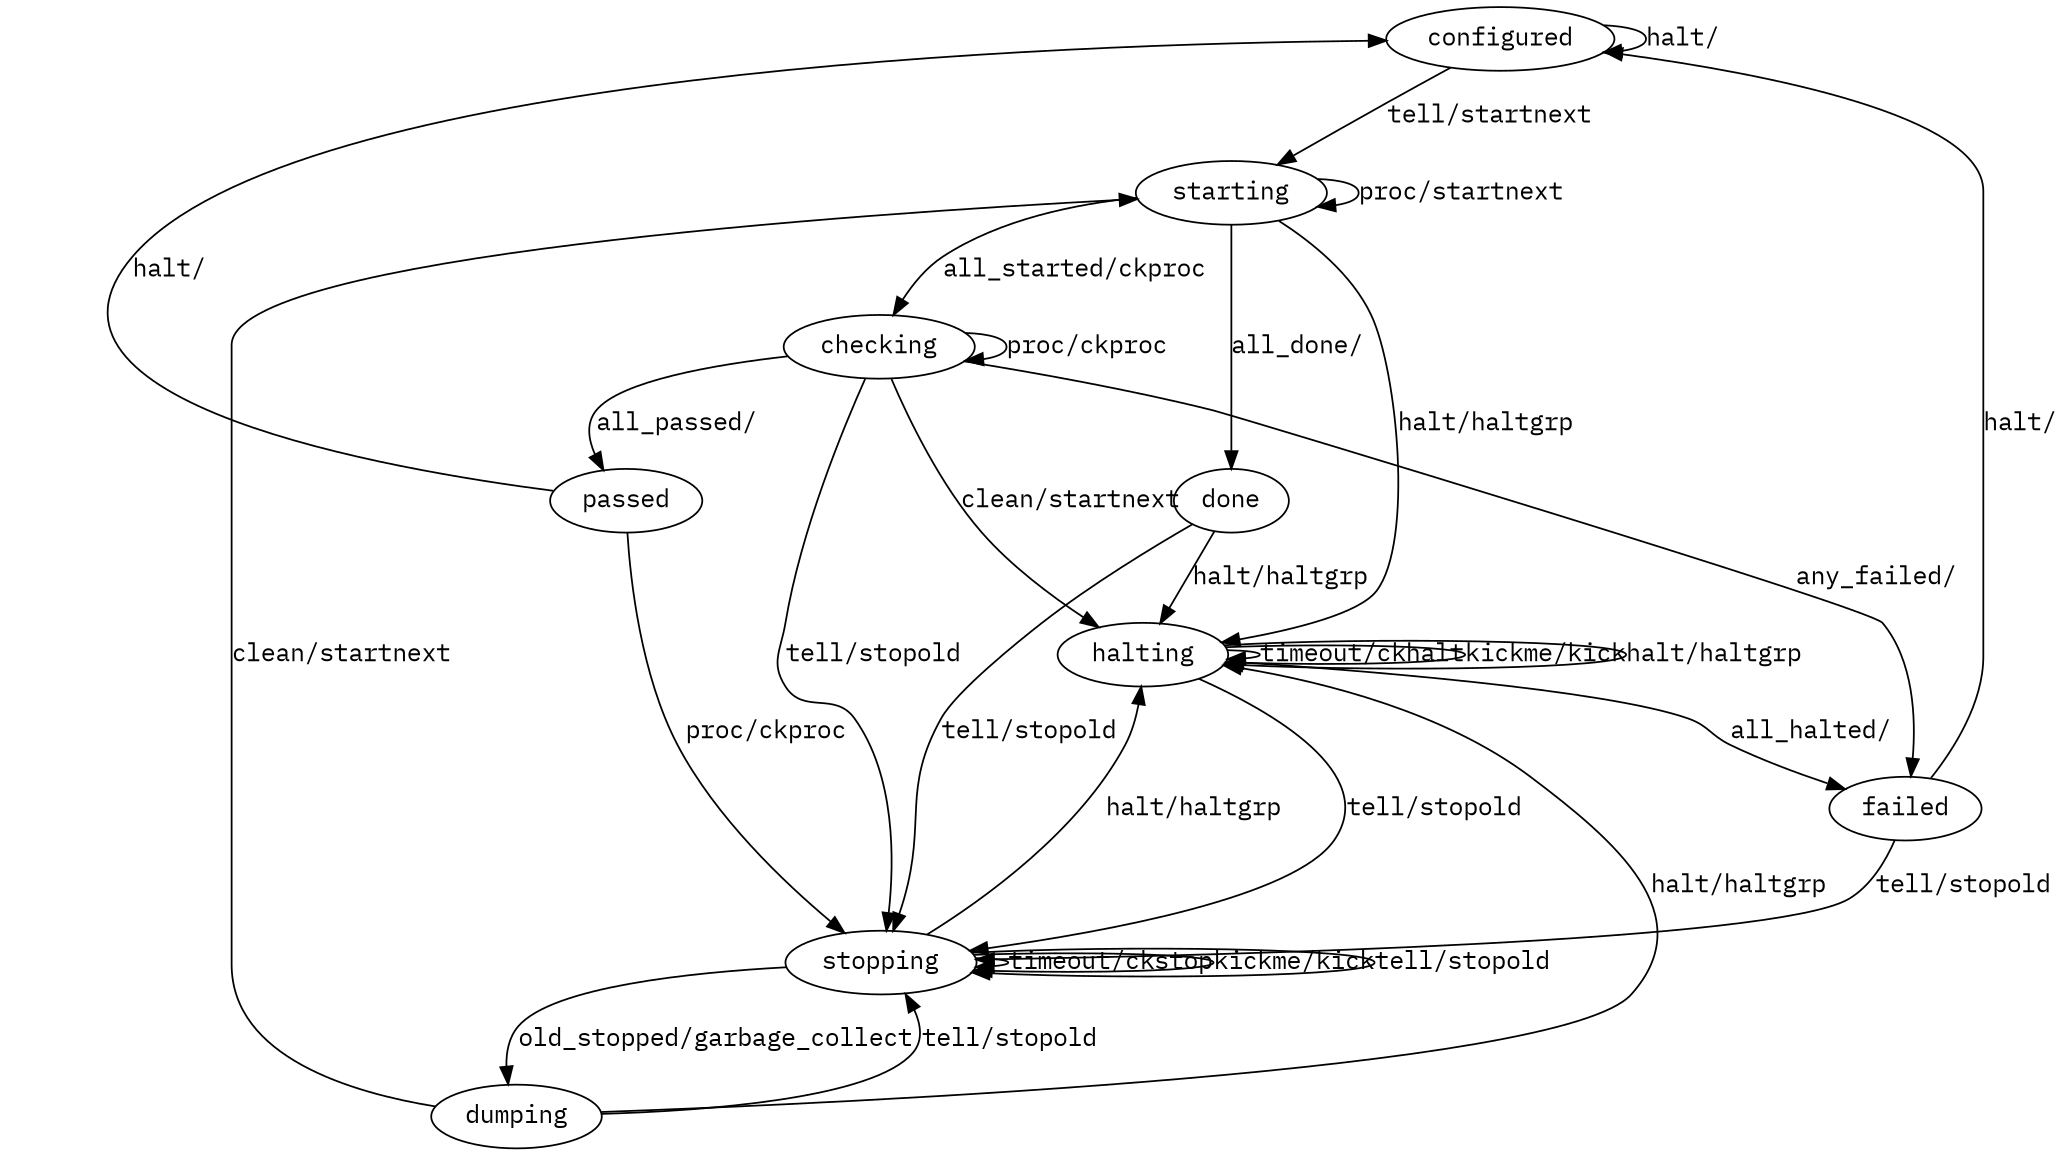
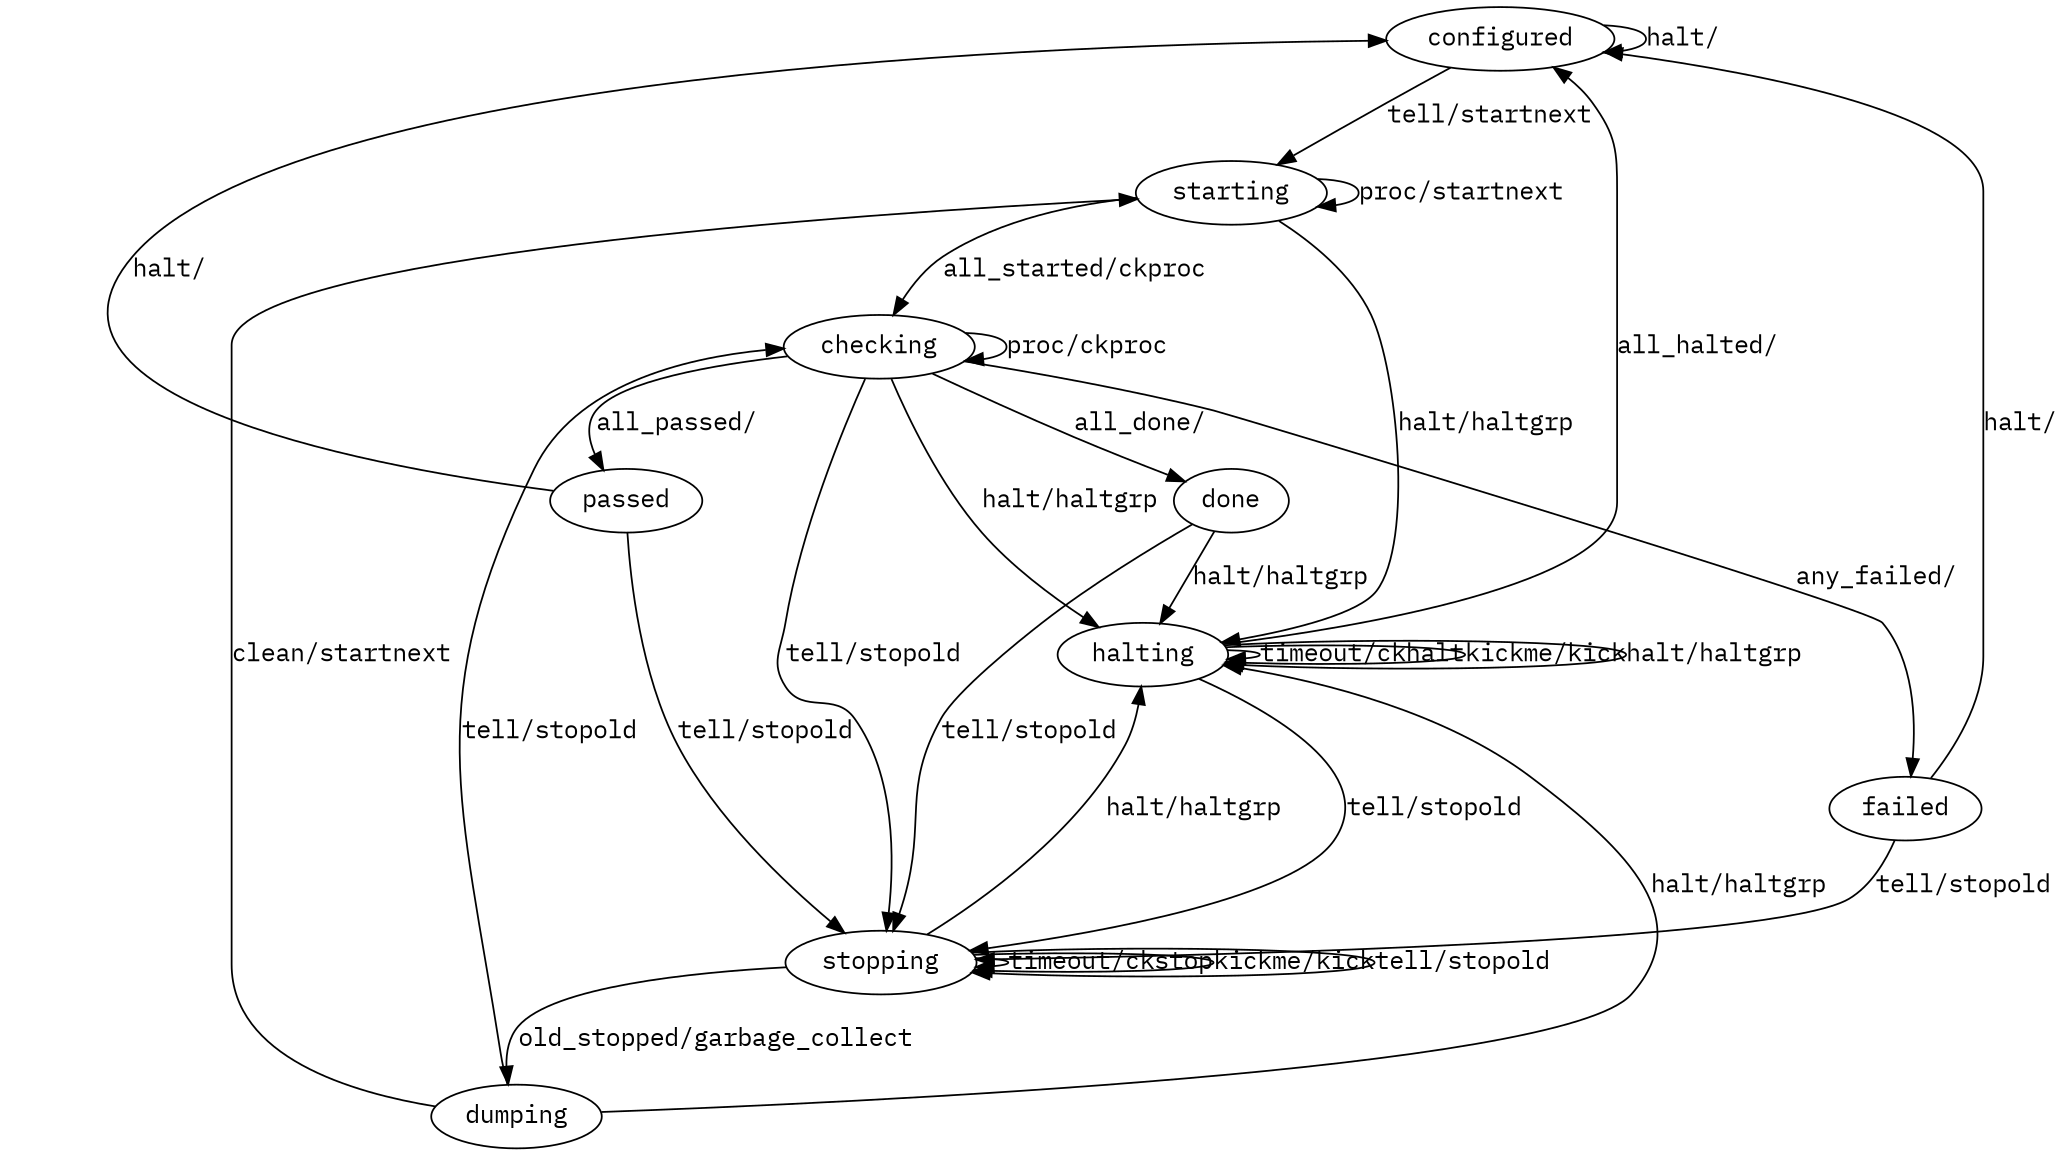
(1231, 338) -> (1049, 426)
(1070, 501) -> (1070, 501)
(1535, 689) -> (1617, 500)
(766, 732) -> (766, 732)
(830, 1090) -> (472, 638)
